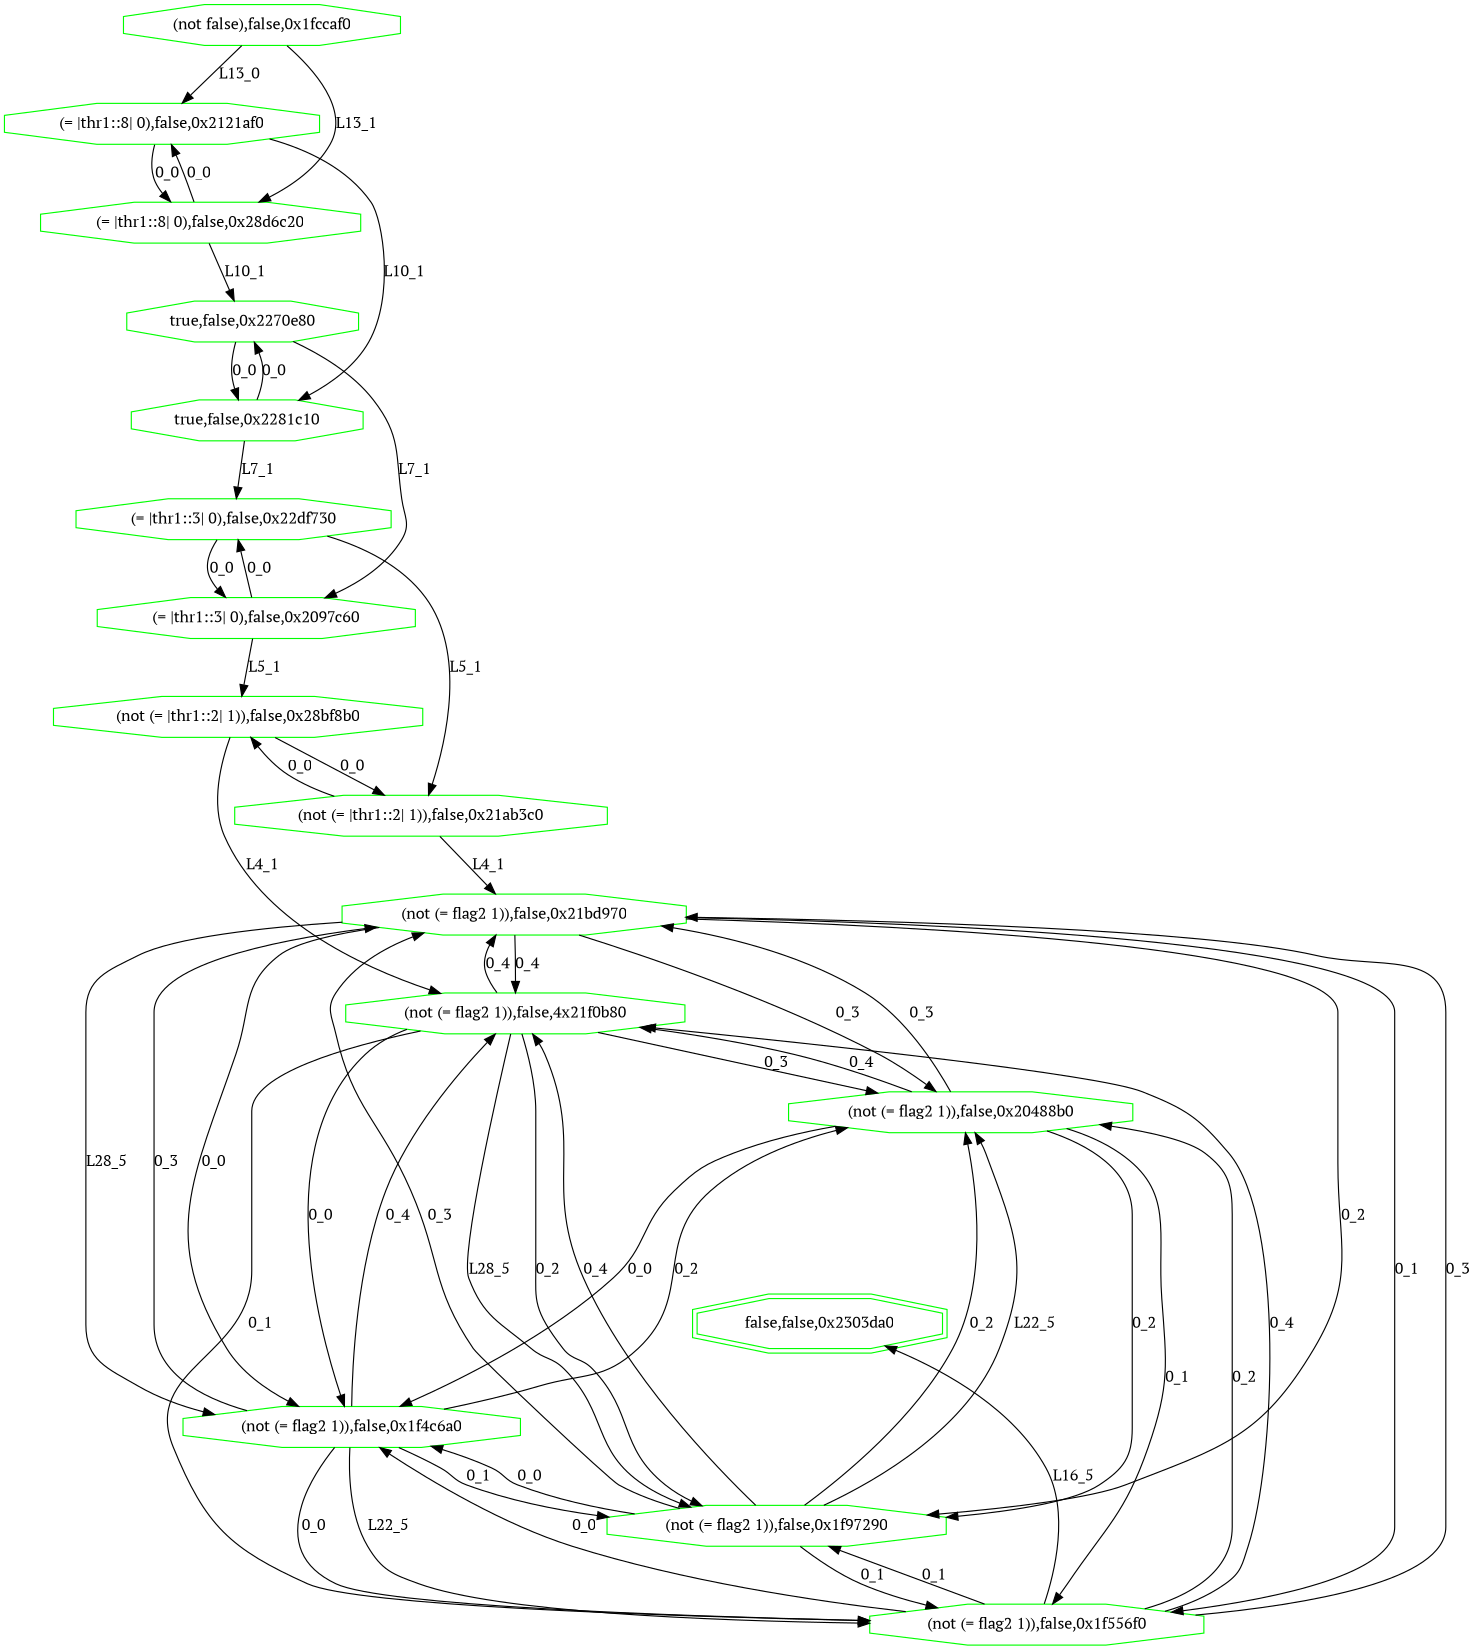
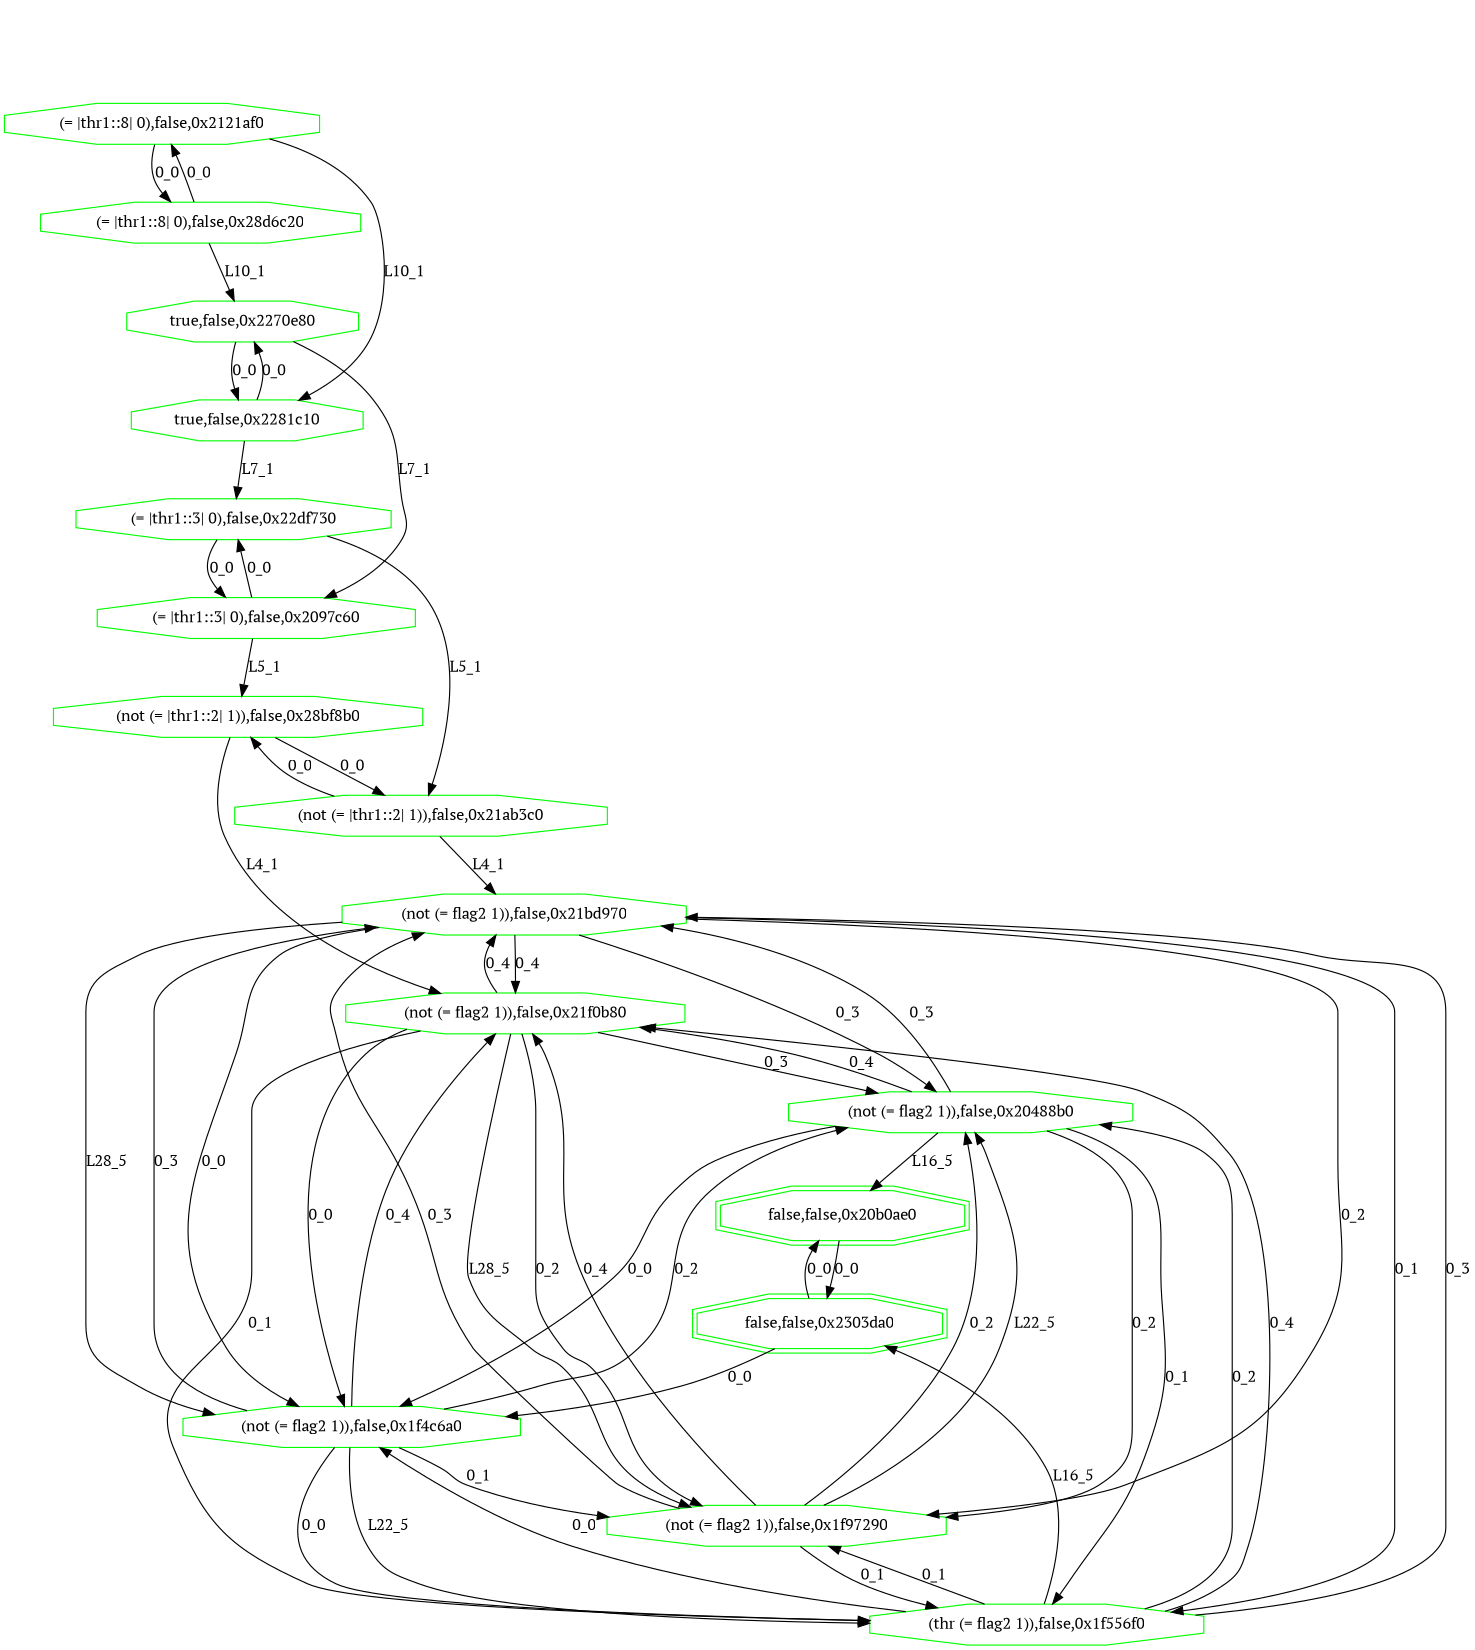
(262, 25) -> none
(515, 1013) -> (515, 1013)
none -> (843, 1216)
(535, 1491) -> (643, 1395)
(1037, 1625) -> (1037, 1625)
